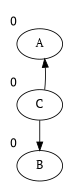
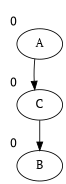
(45, 79) -> (34, 70)
